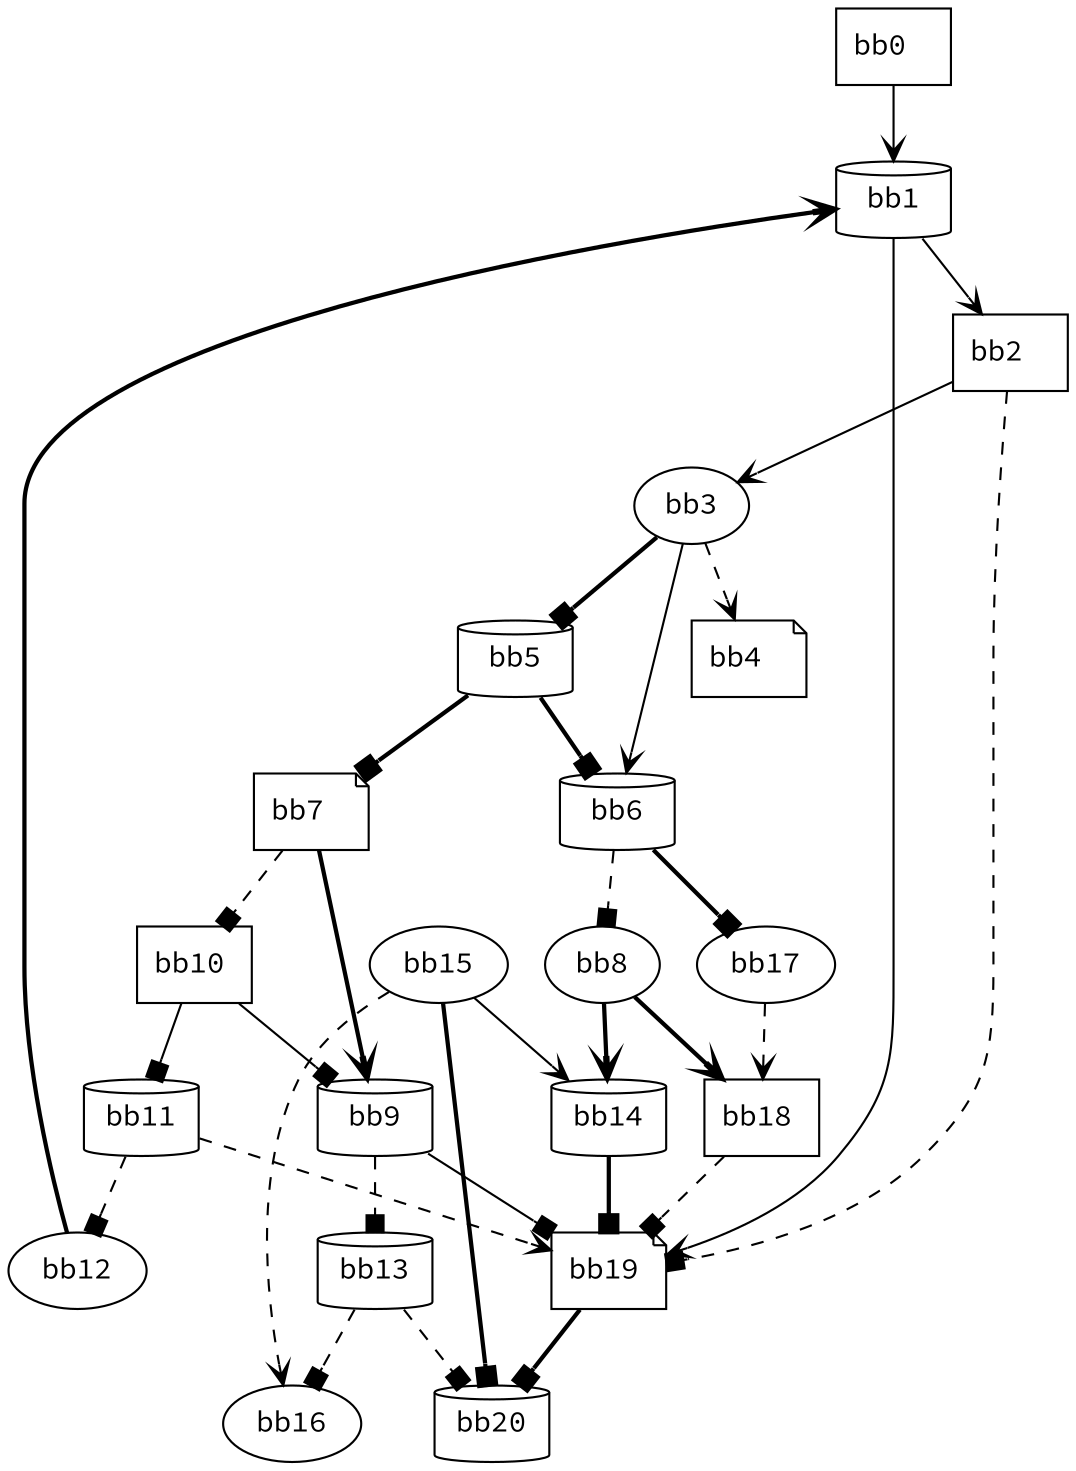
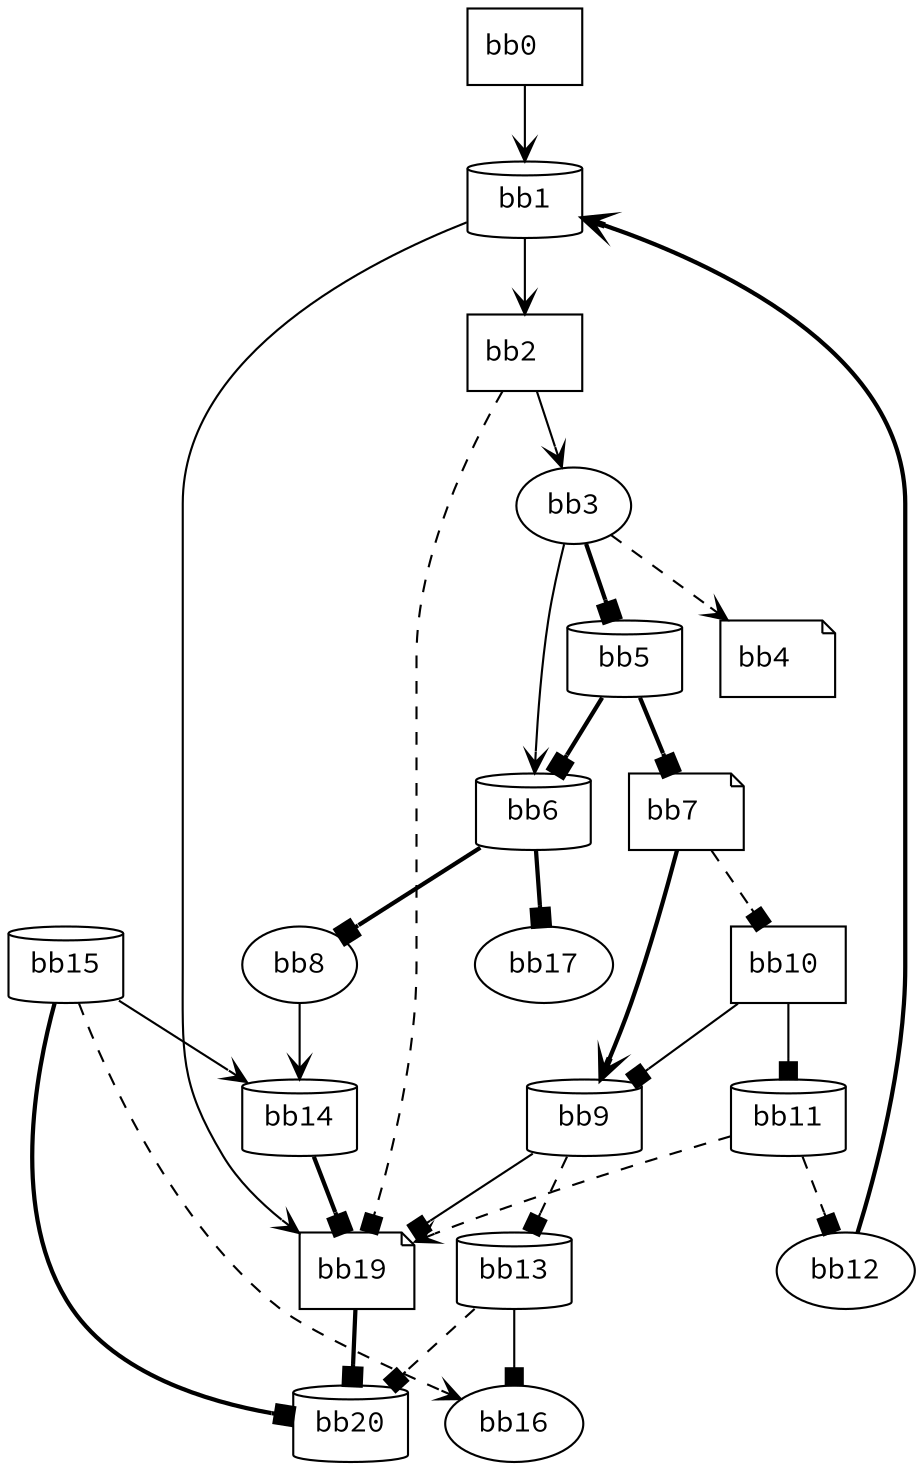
(611, 878) -> (432, 879)
(439, 965) -> (66, 965)
(605, 1031) -> (300, 1031)
(762, 1118) -> none
(339, 1338) -> (514, 1337)
